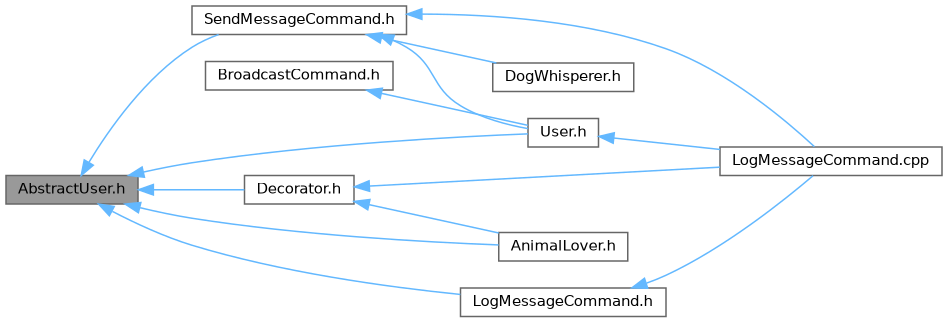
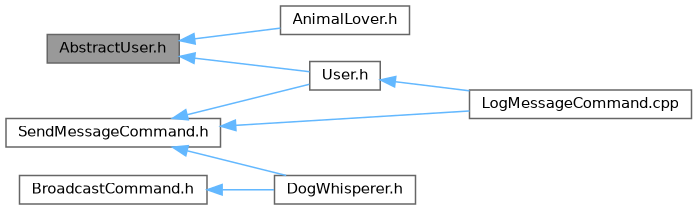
(144, 88) -> none
(447, 108) -> (248, 190)
(299, 190) -> none
(563, 302) -> none
